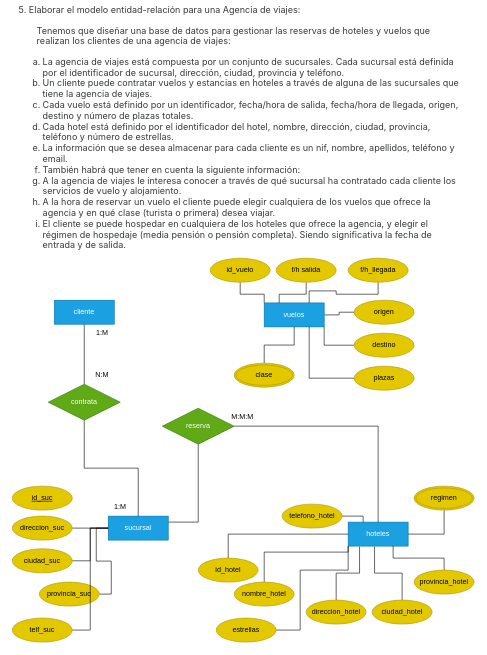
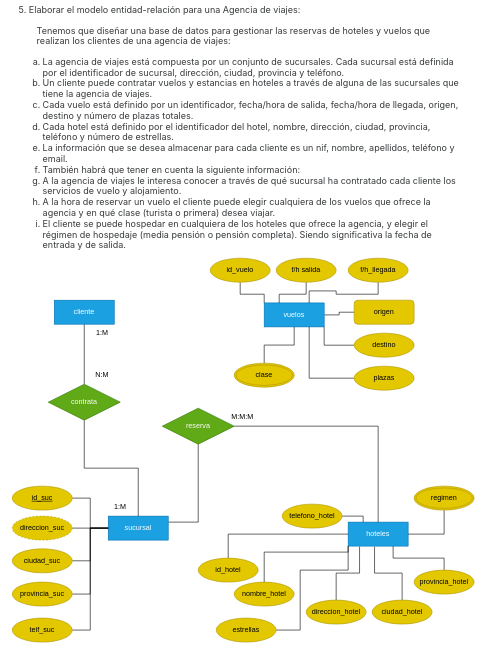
(384, 312) -> (384, 312)
none -> (90, 503)
(42, 528) -> (42, 528)
(69, 594) -> (42, 594)
